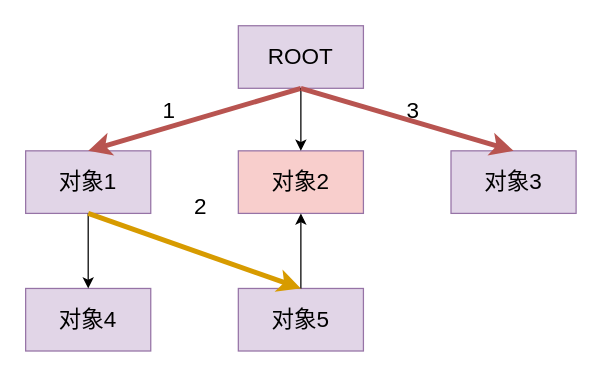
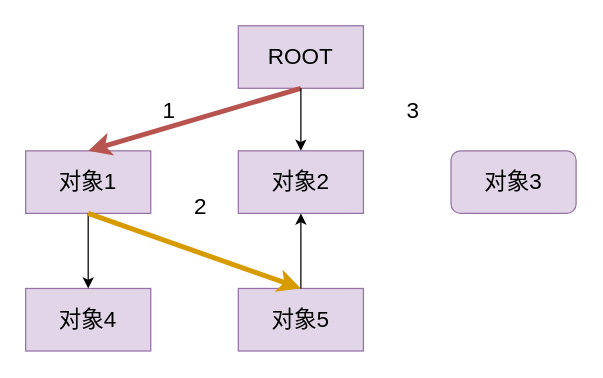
(401, 118) -> none
(301, 182) -> (301, 182)
(513, 182) -> (513, 182)
